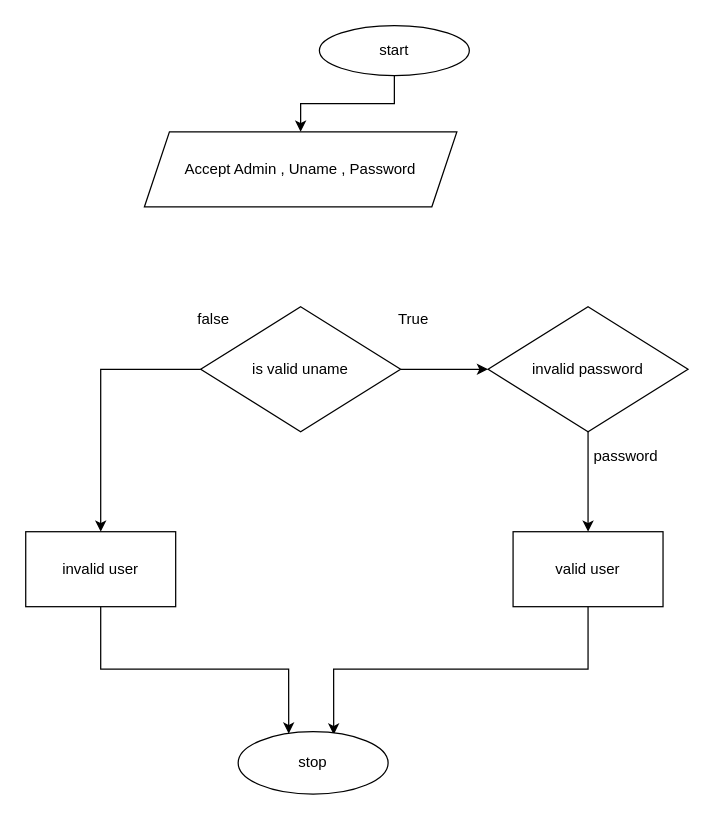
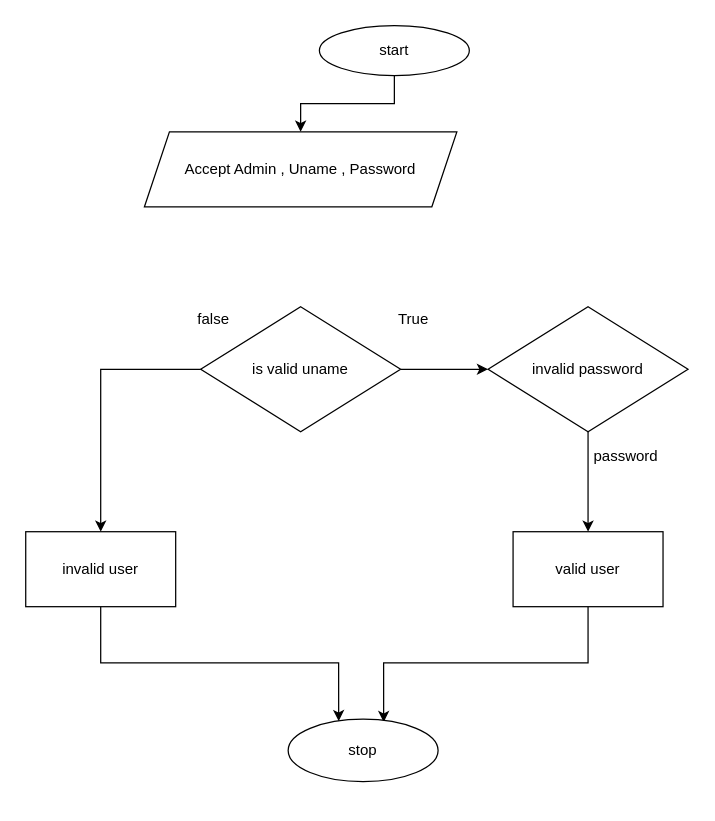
(313, 763) -> (363, 751)
